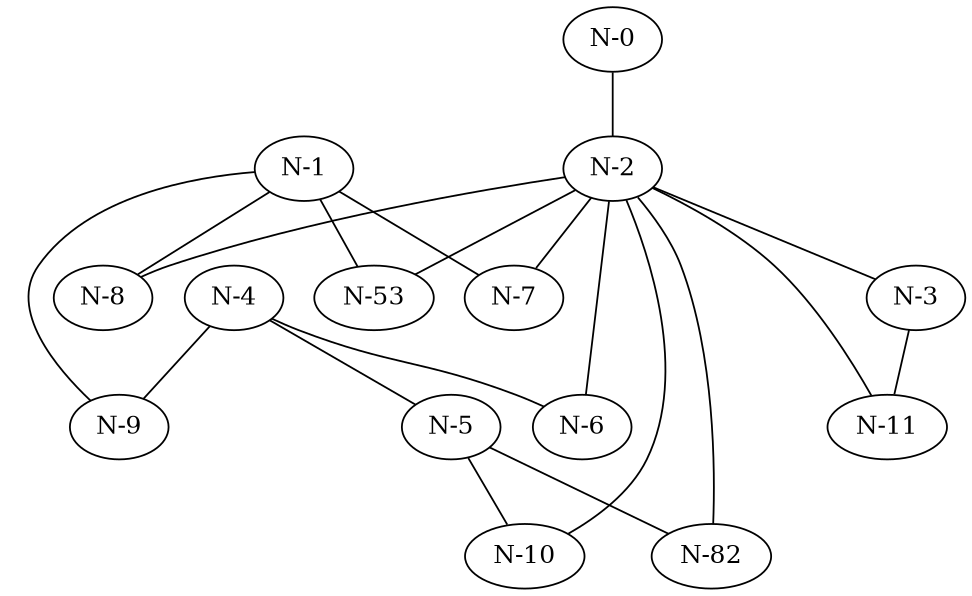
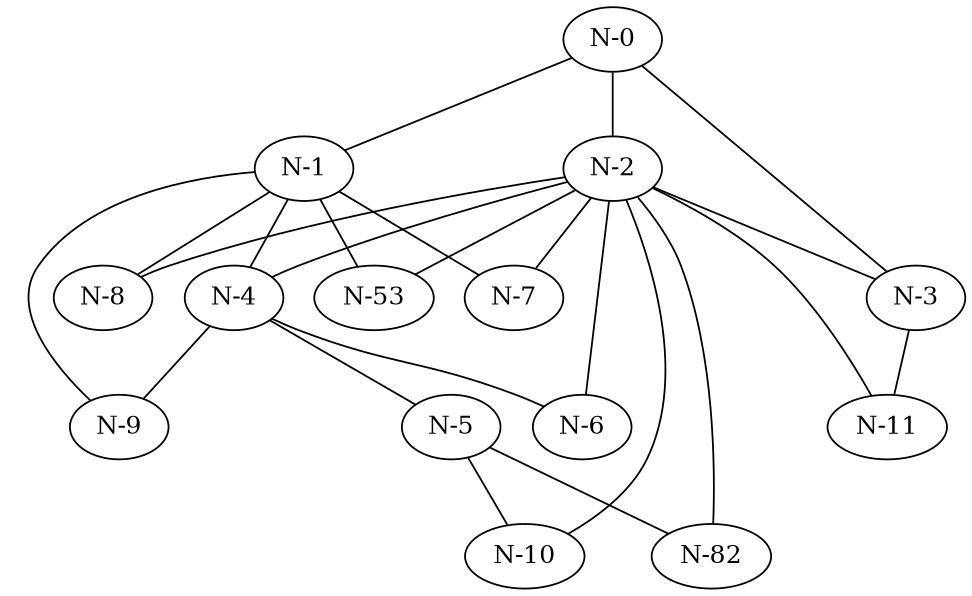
none -> (458, 104)
none -> (764, 169)
none -> (275, 223)
none -> (418, 225)
